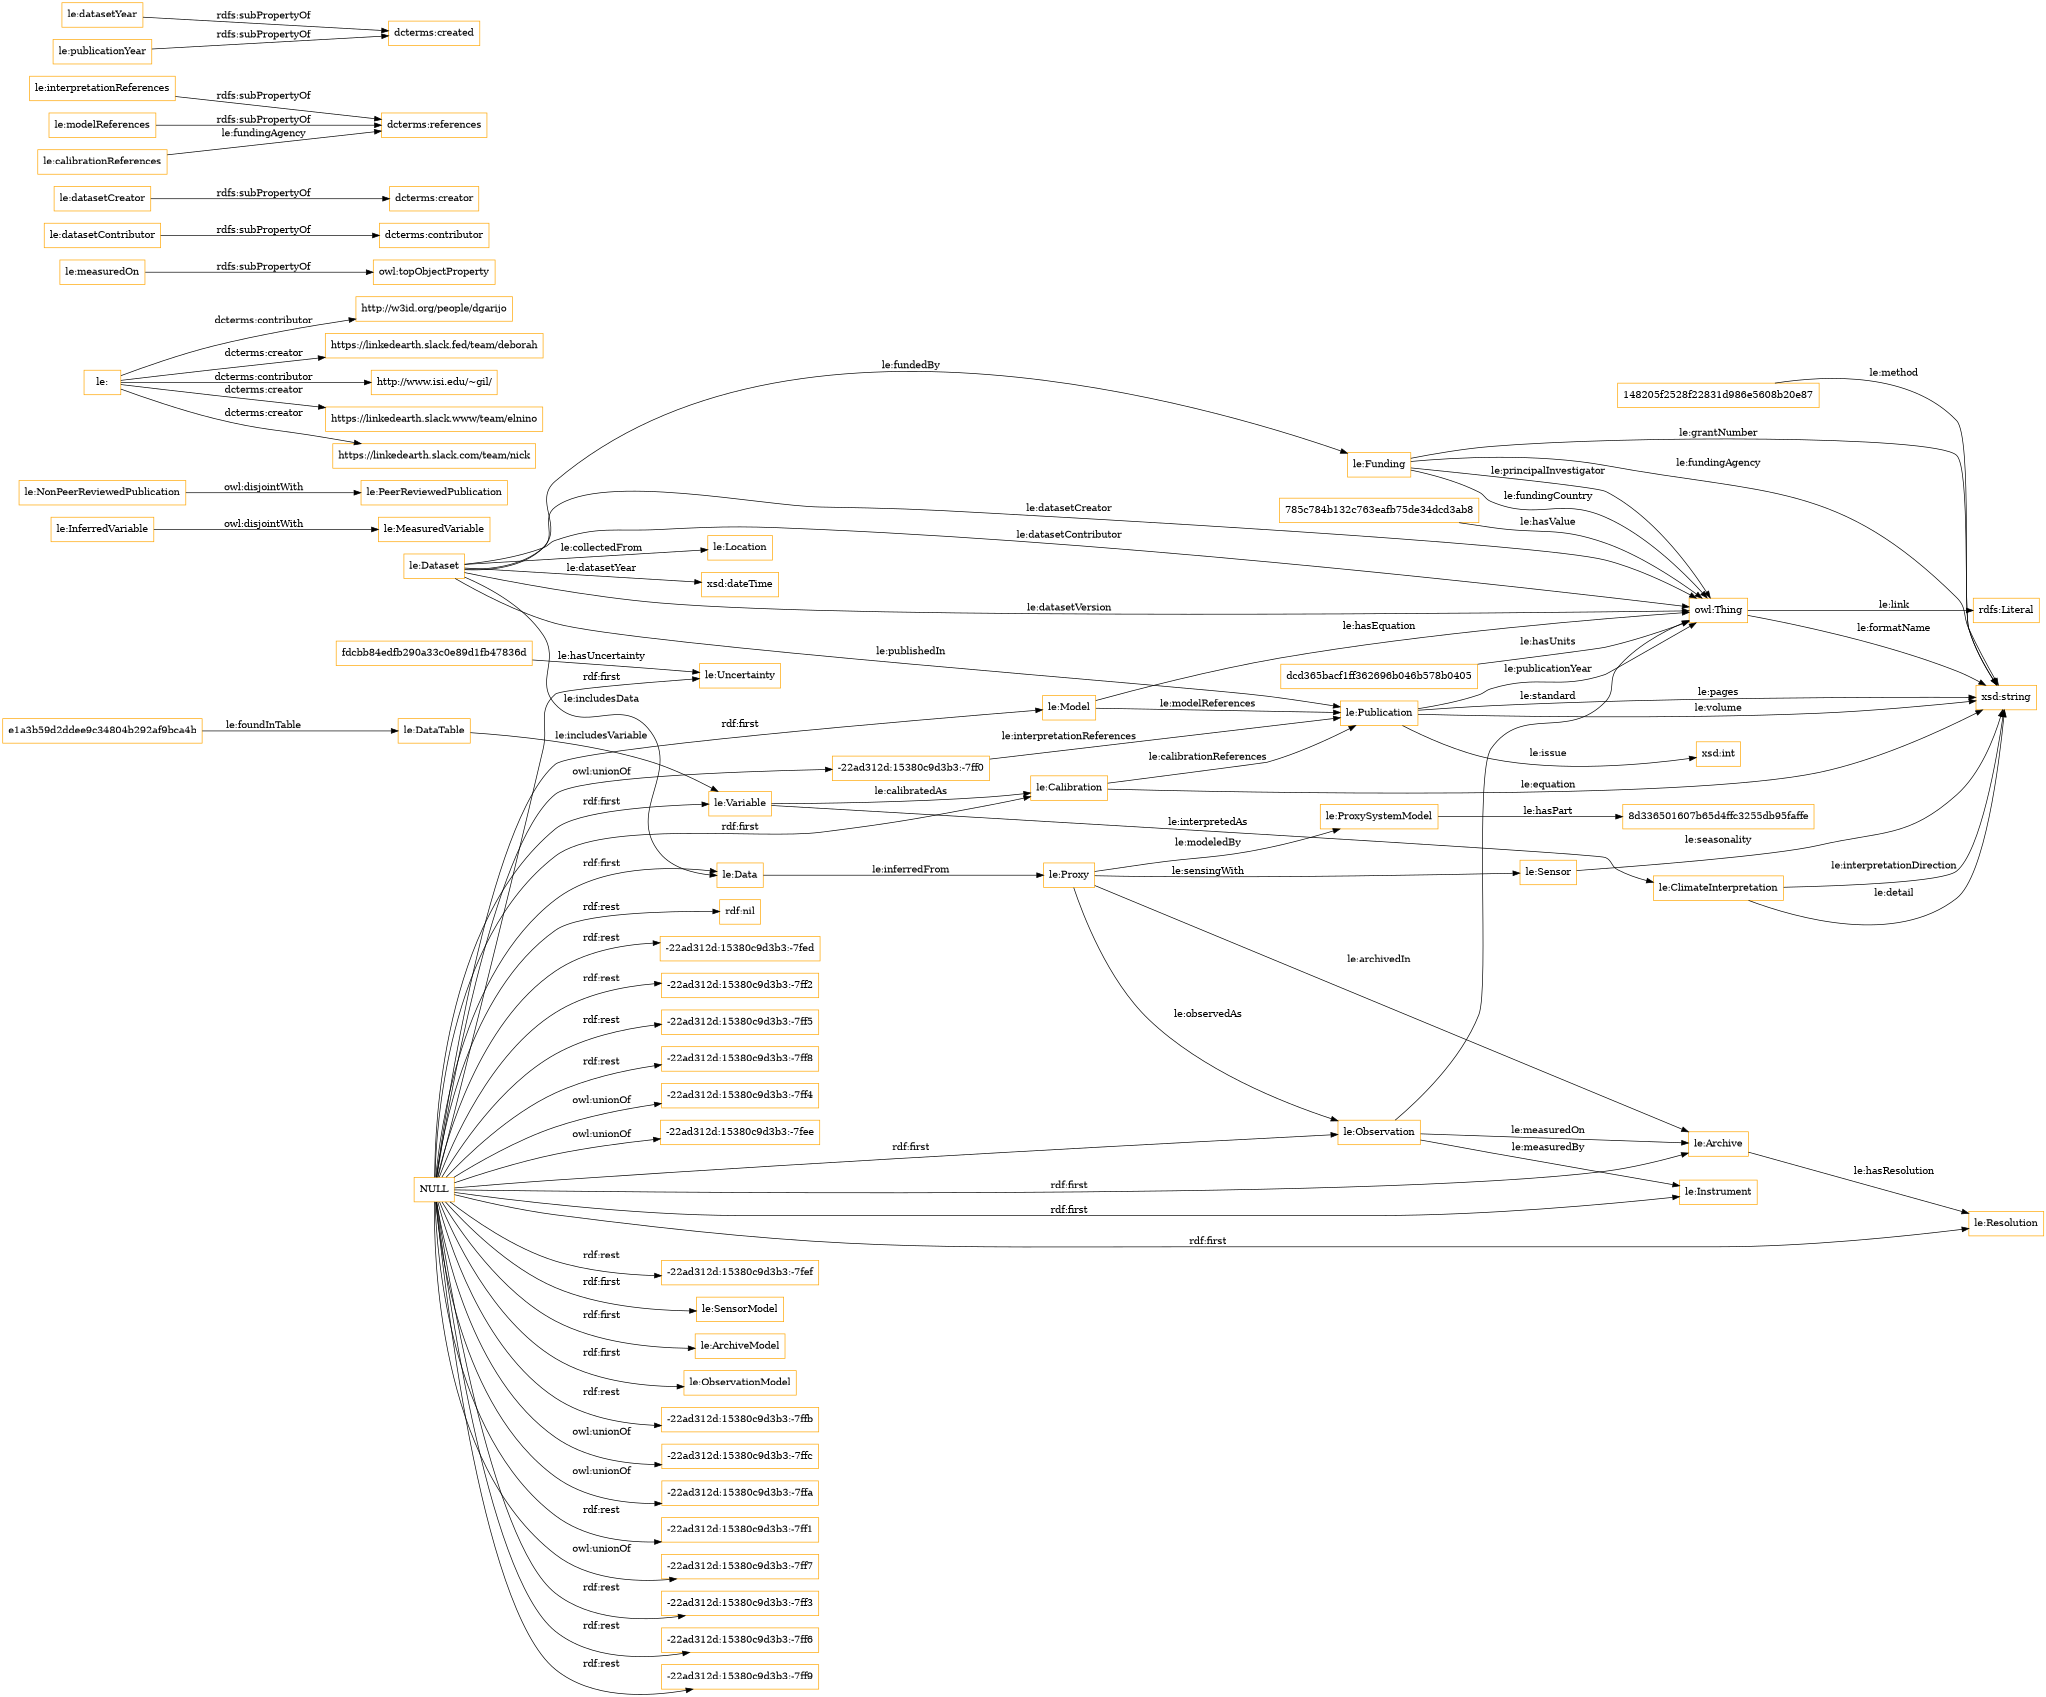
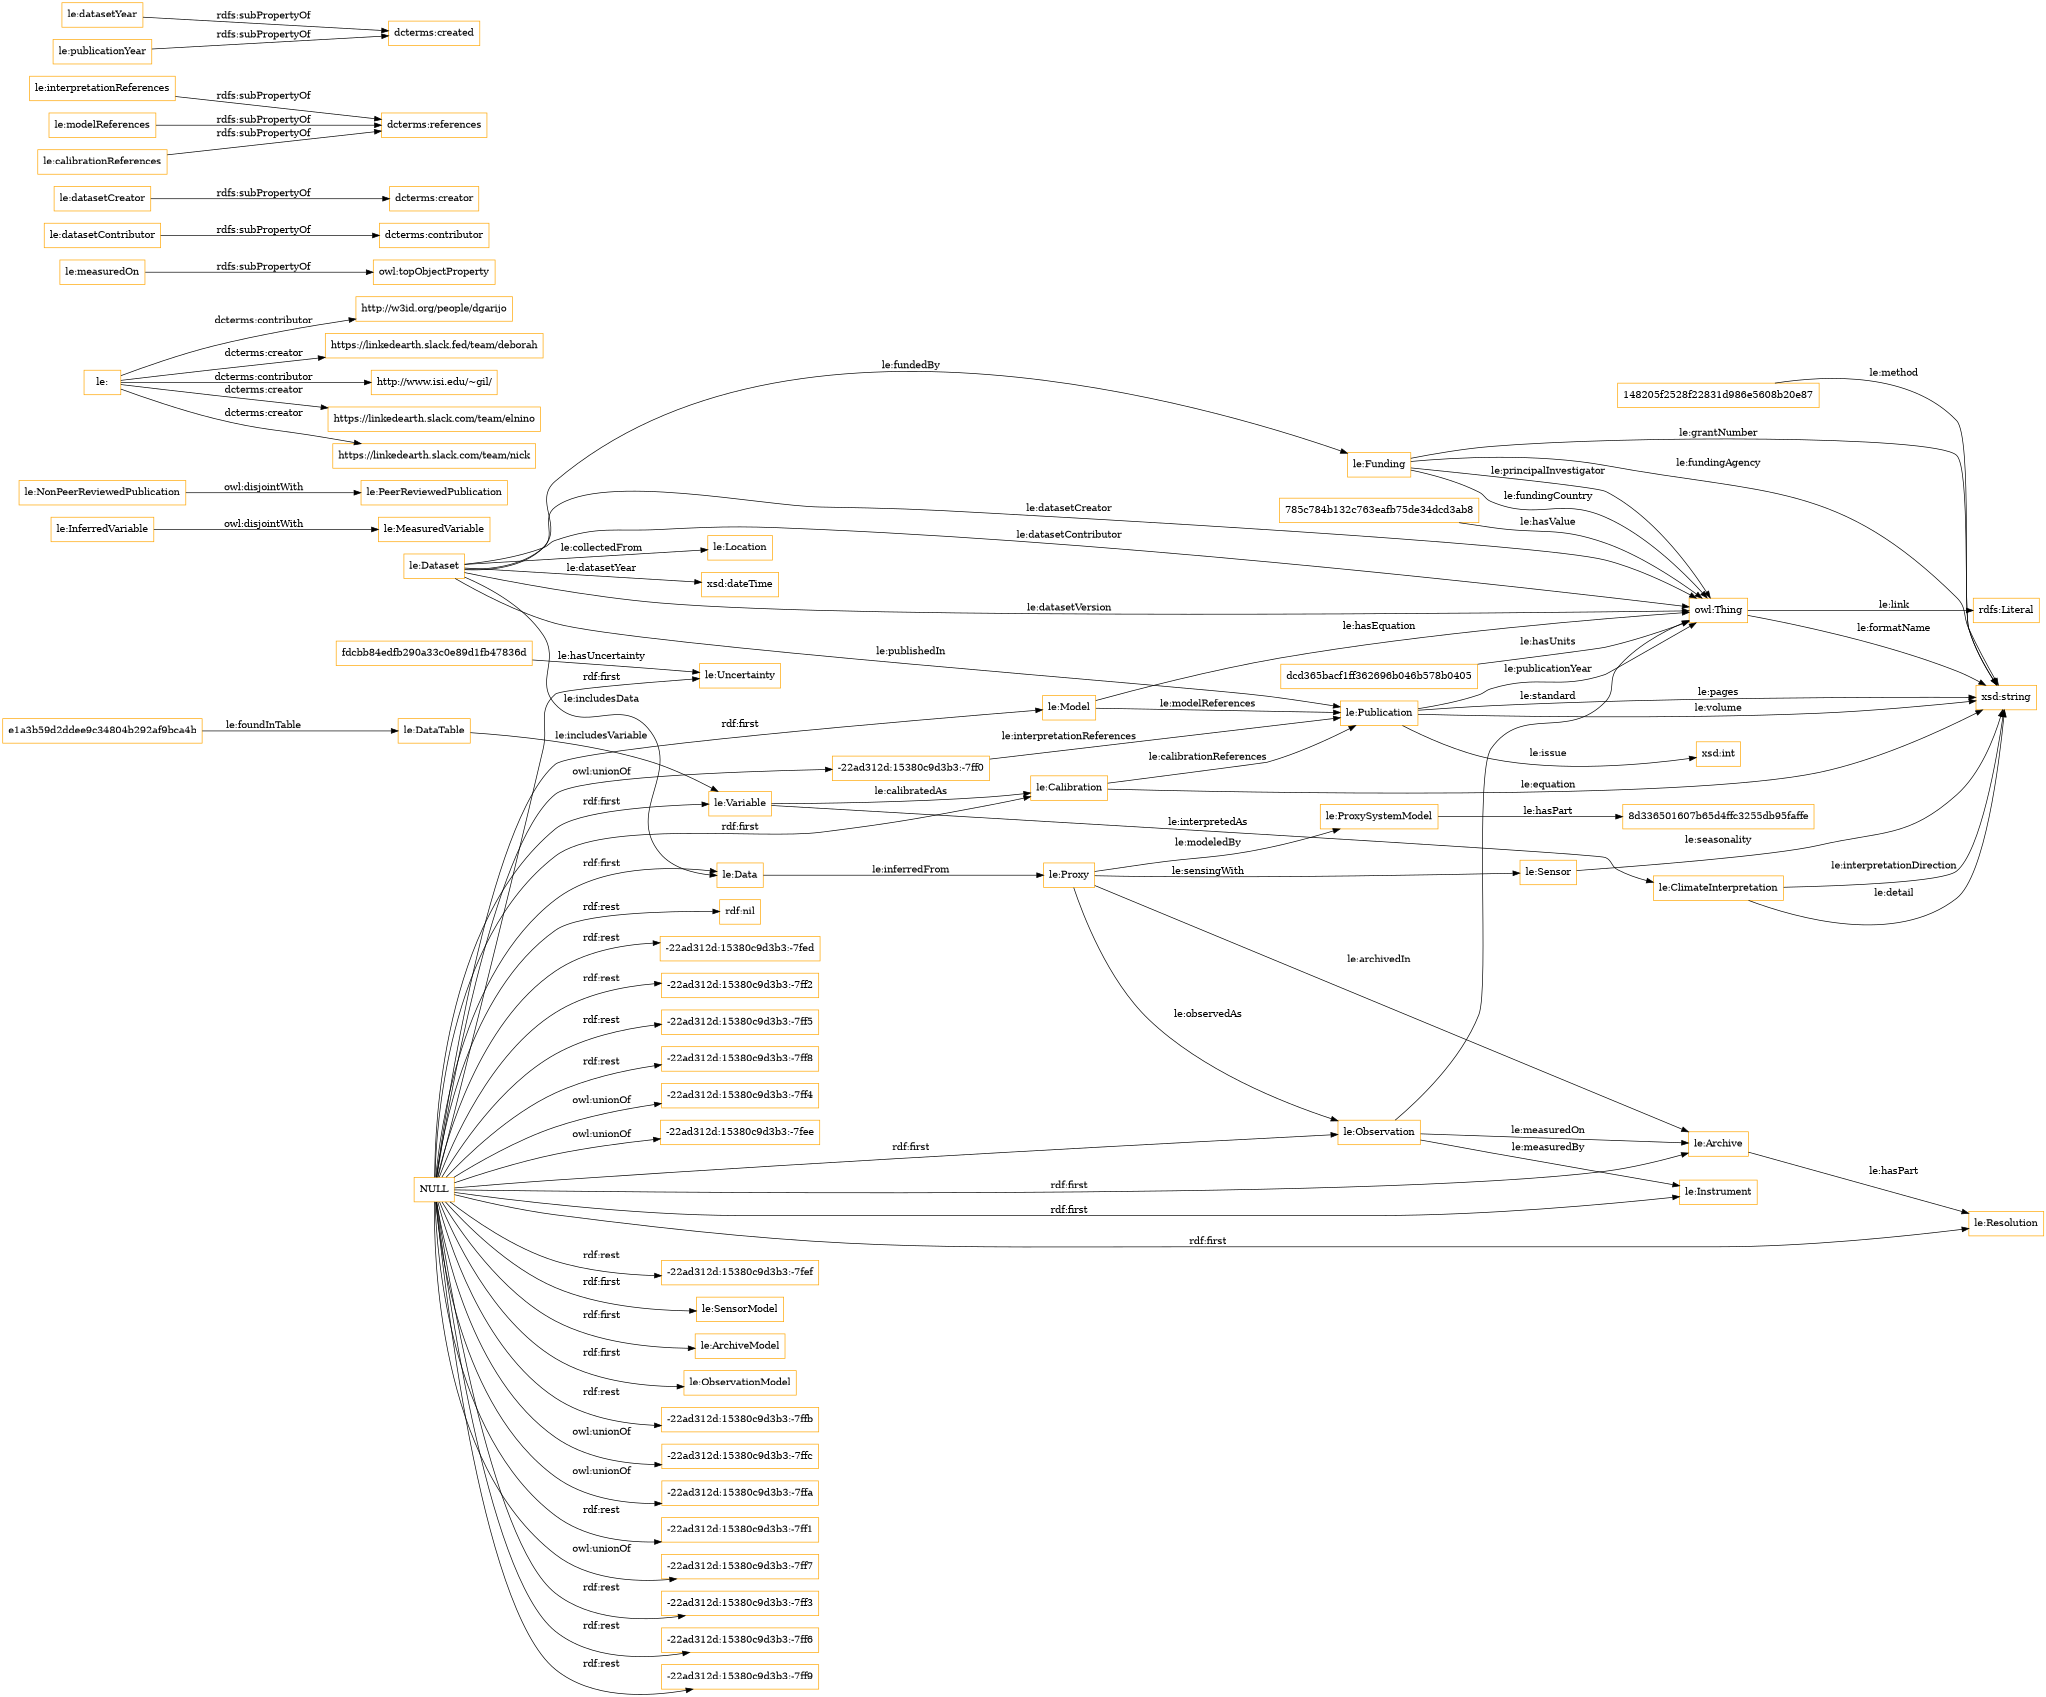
(264, 134) -> (264, 134)
(434, 419) -> (434, 419)
(1894, 1172) -> (1894, 1172)
